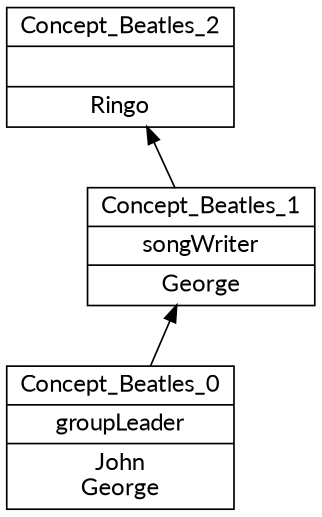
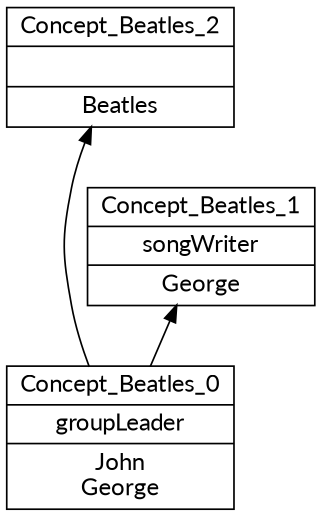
(120, 106) -> (120, 106)
(165, 165) -> (65, 255)
